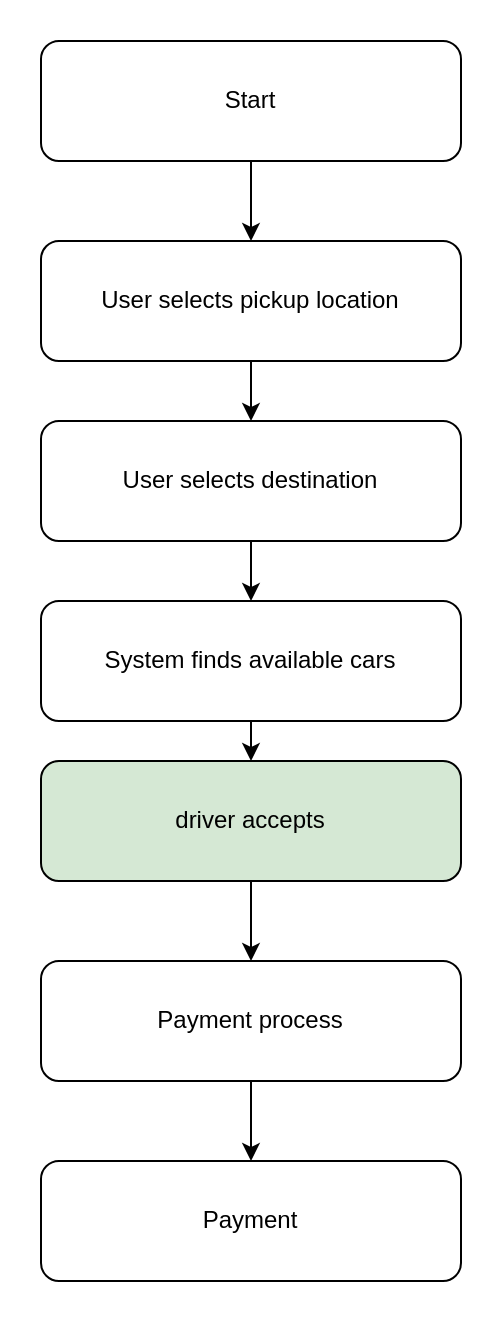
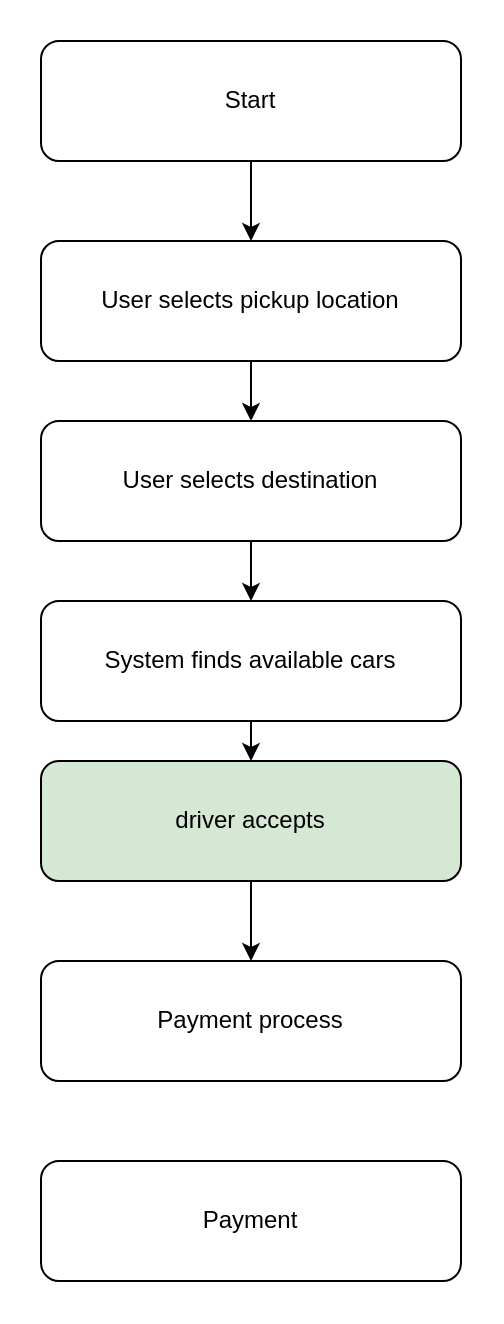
(251, 1114) -> none
